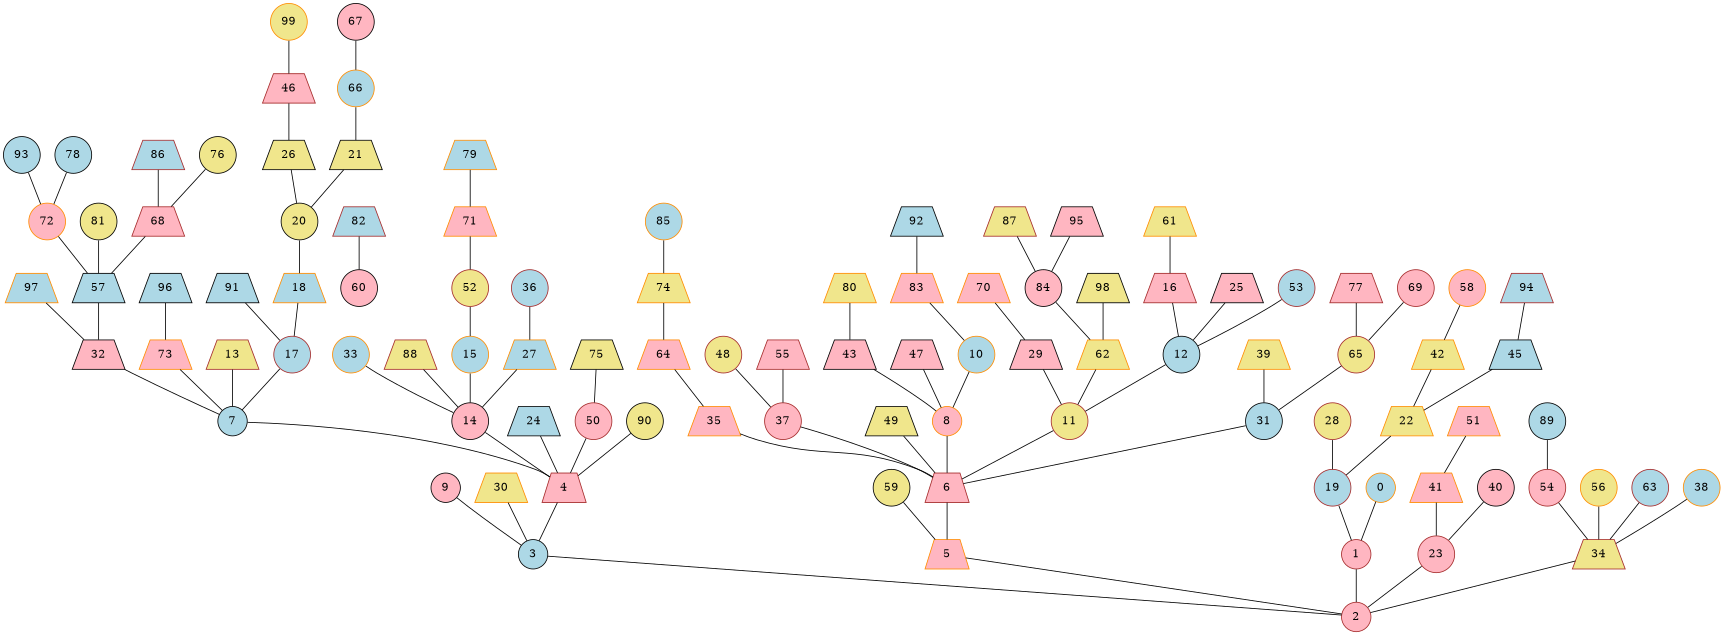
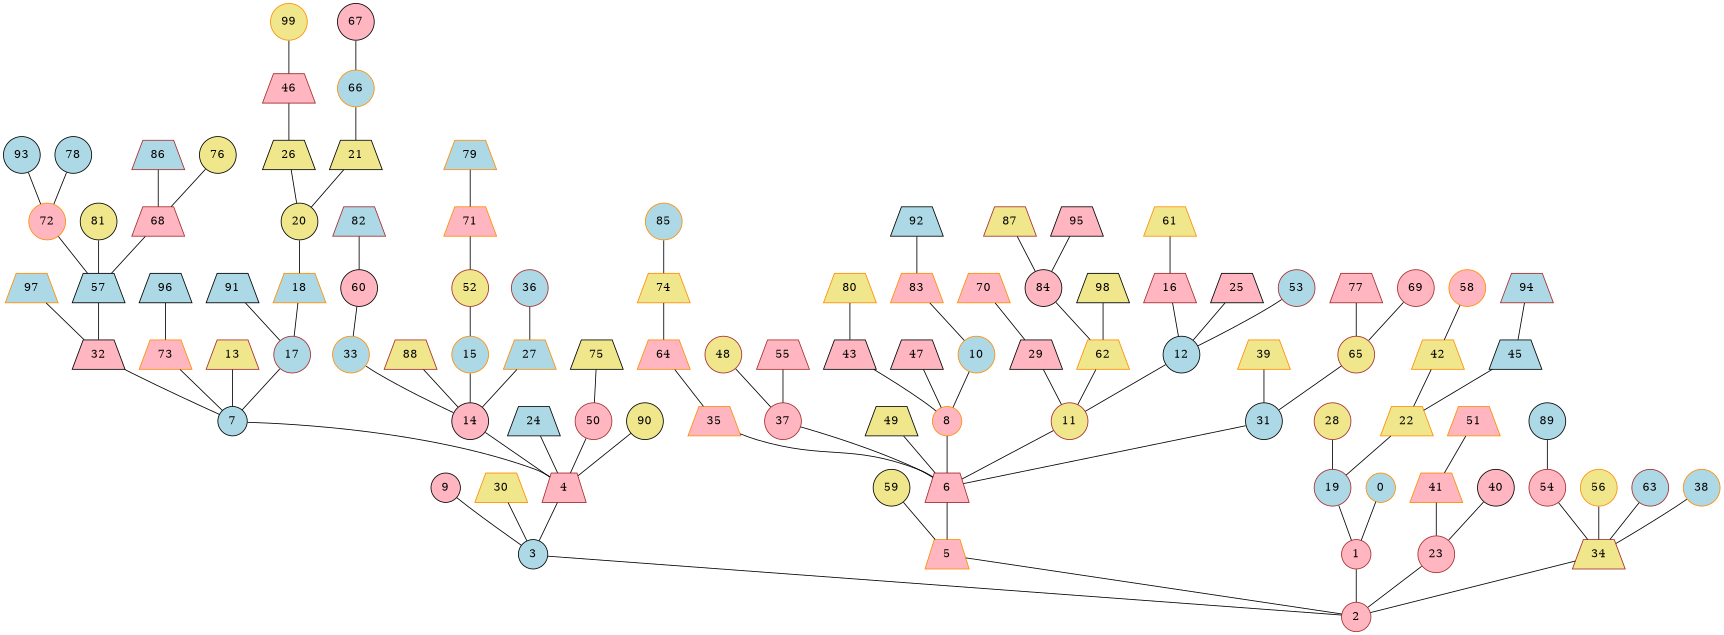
none -> (355, 321)
